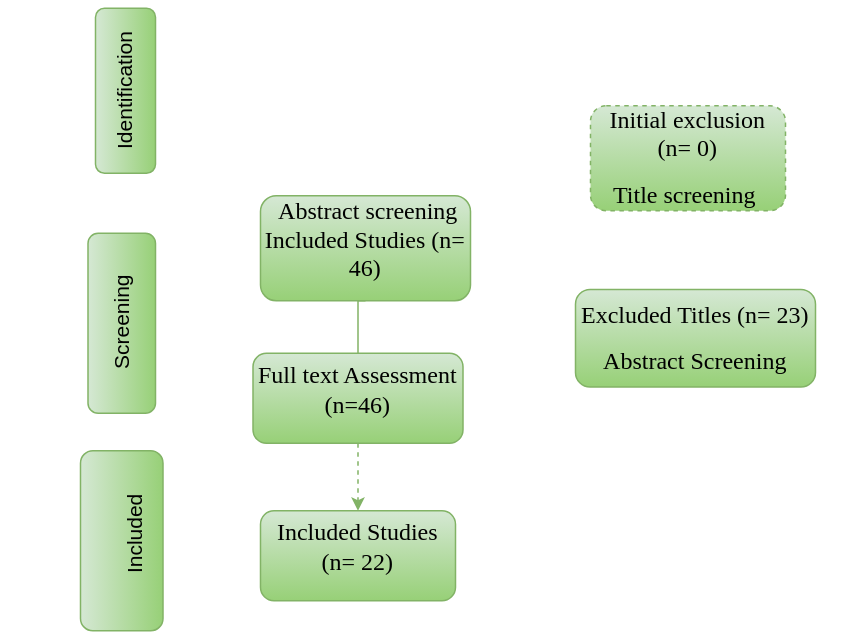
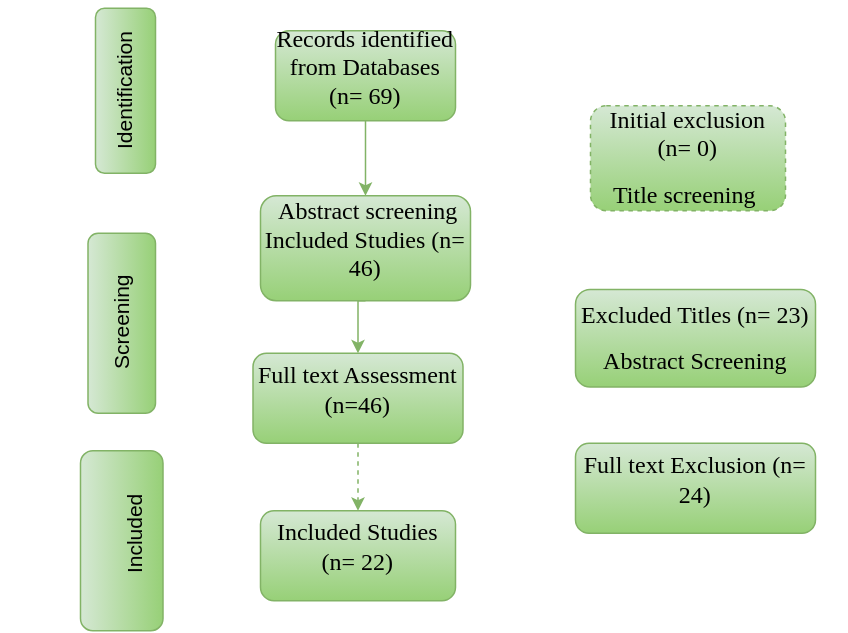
none -> (365, 76)
none -> (365, 153)
(358, 345) -> (358, 342)
none -> (695, 488)
